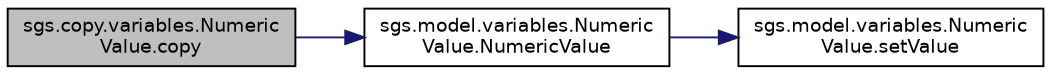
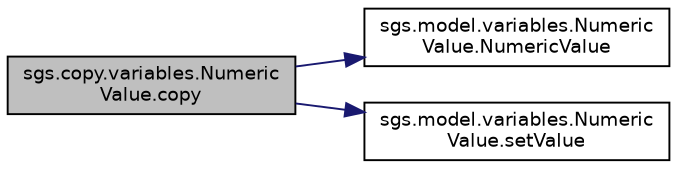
(694, 37) -> (320, 107)
